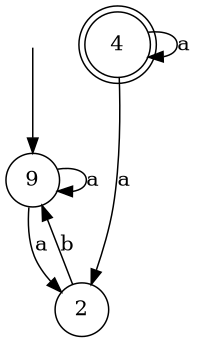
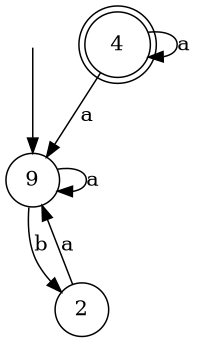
(117, 175) -> (78, 109)
(42, 245) -> (42, 245)
(68, 245) -> (68, 245)
